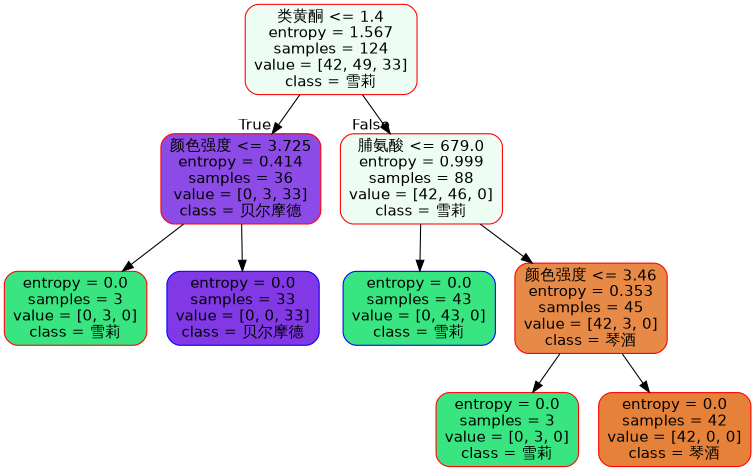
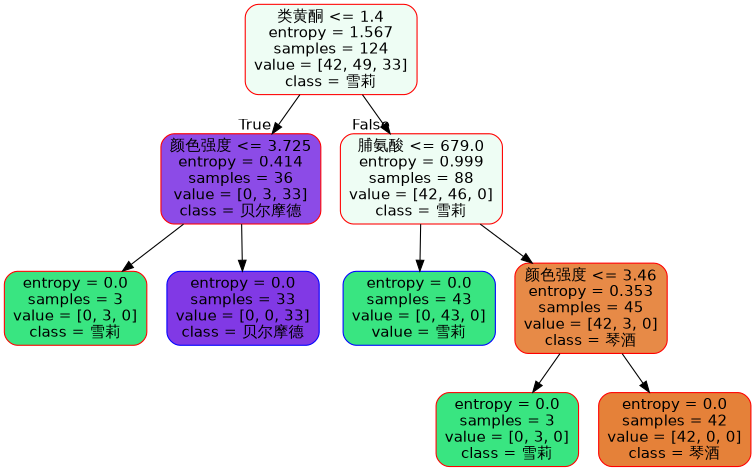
(419, 308) -> (419, 308)
